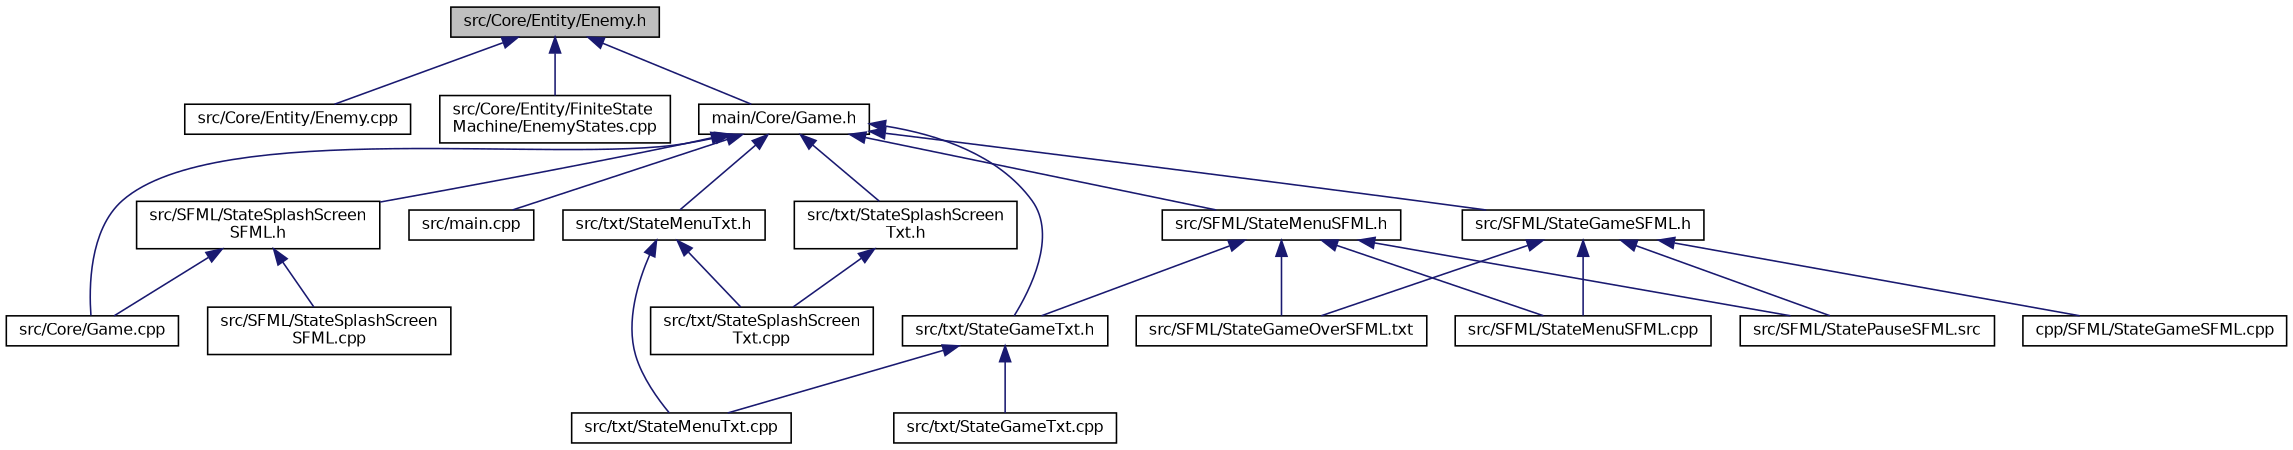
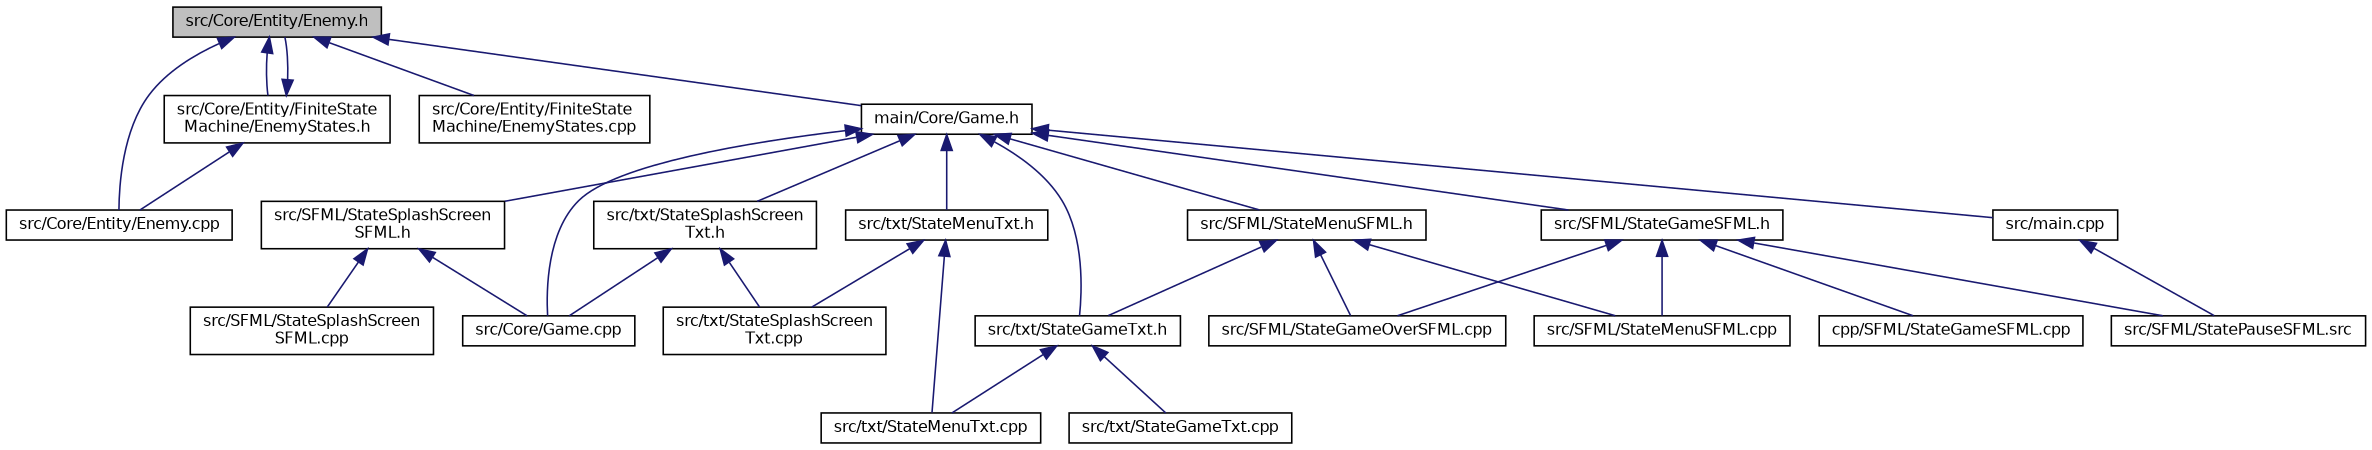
none -> (277, 119)
(1572, 278) -> (2154, 282)
none -> (613, 287)
(1281, 331) -> (1357, 331)
